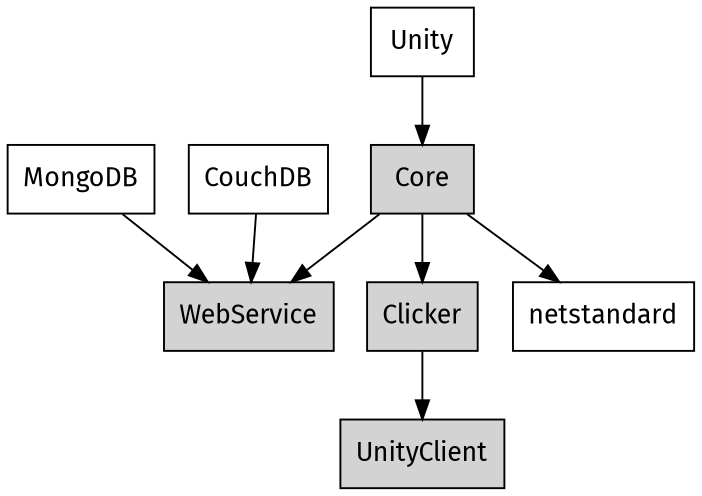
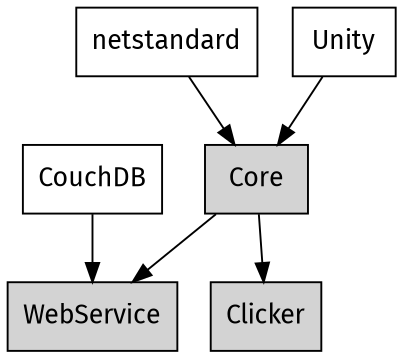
(81, 179) -> none
(505, 242) -> (206, 103)
(422, 454) -> none
